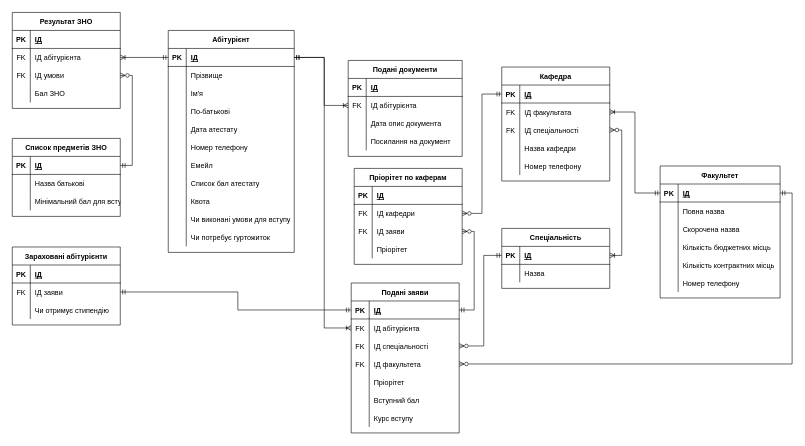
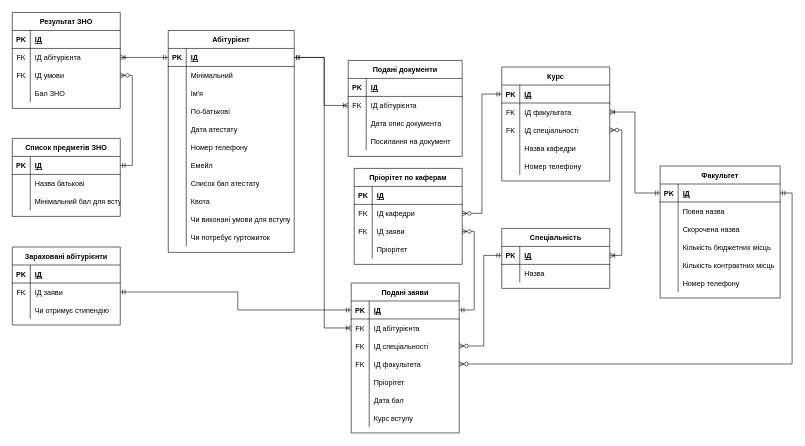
(207, 76) -> (213, 76)
(556, 76) -> (556, 76)
(397, 400) -> (389, 400)
